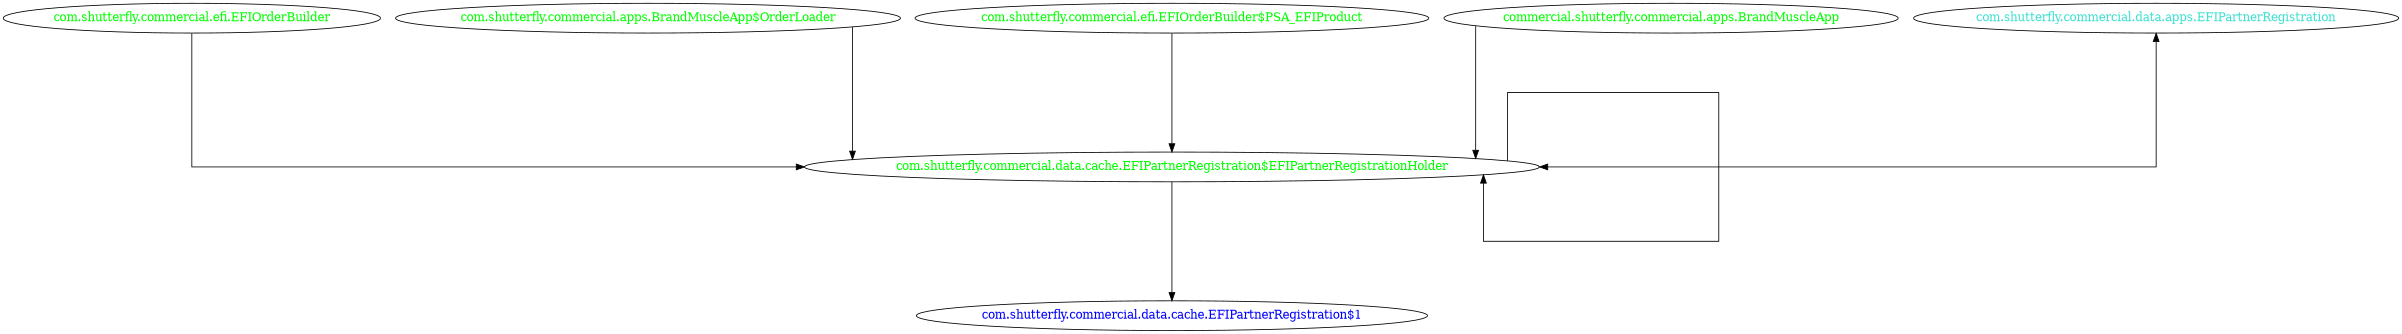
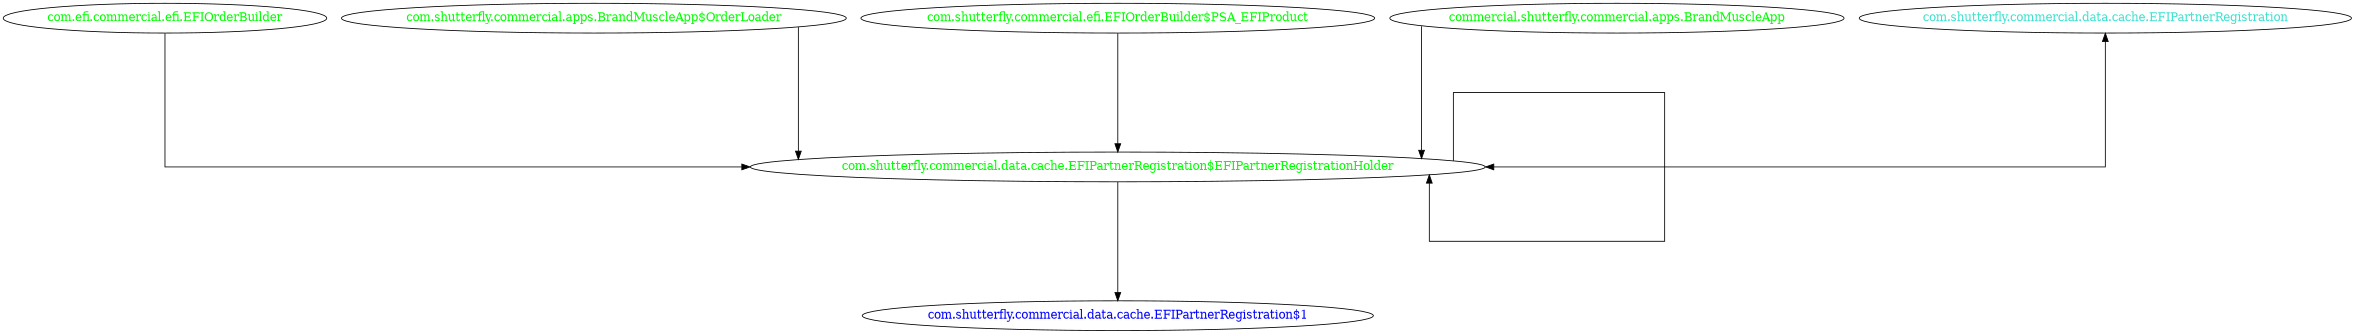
(192, 18) -> (165, 18)
(2156, 18) -> (2105, 18)
